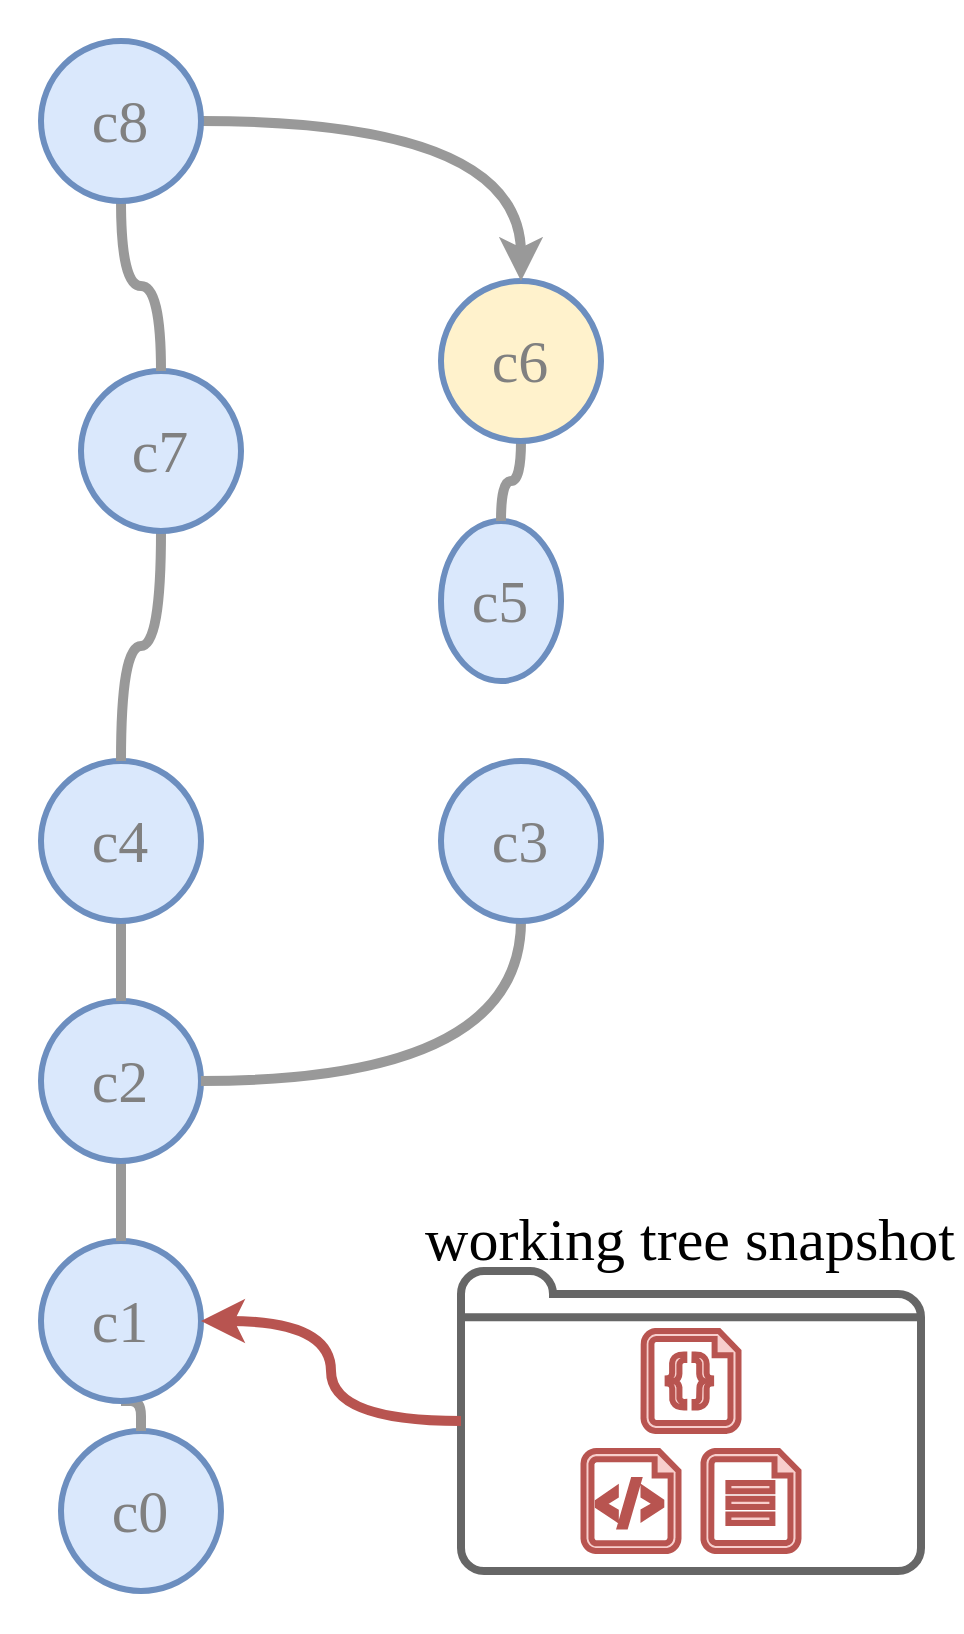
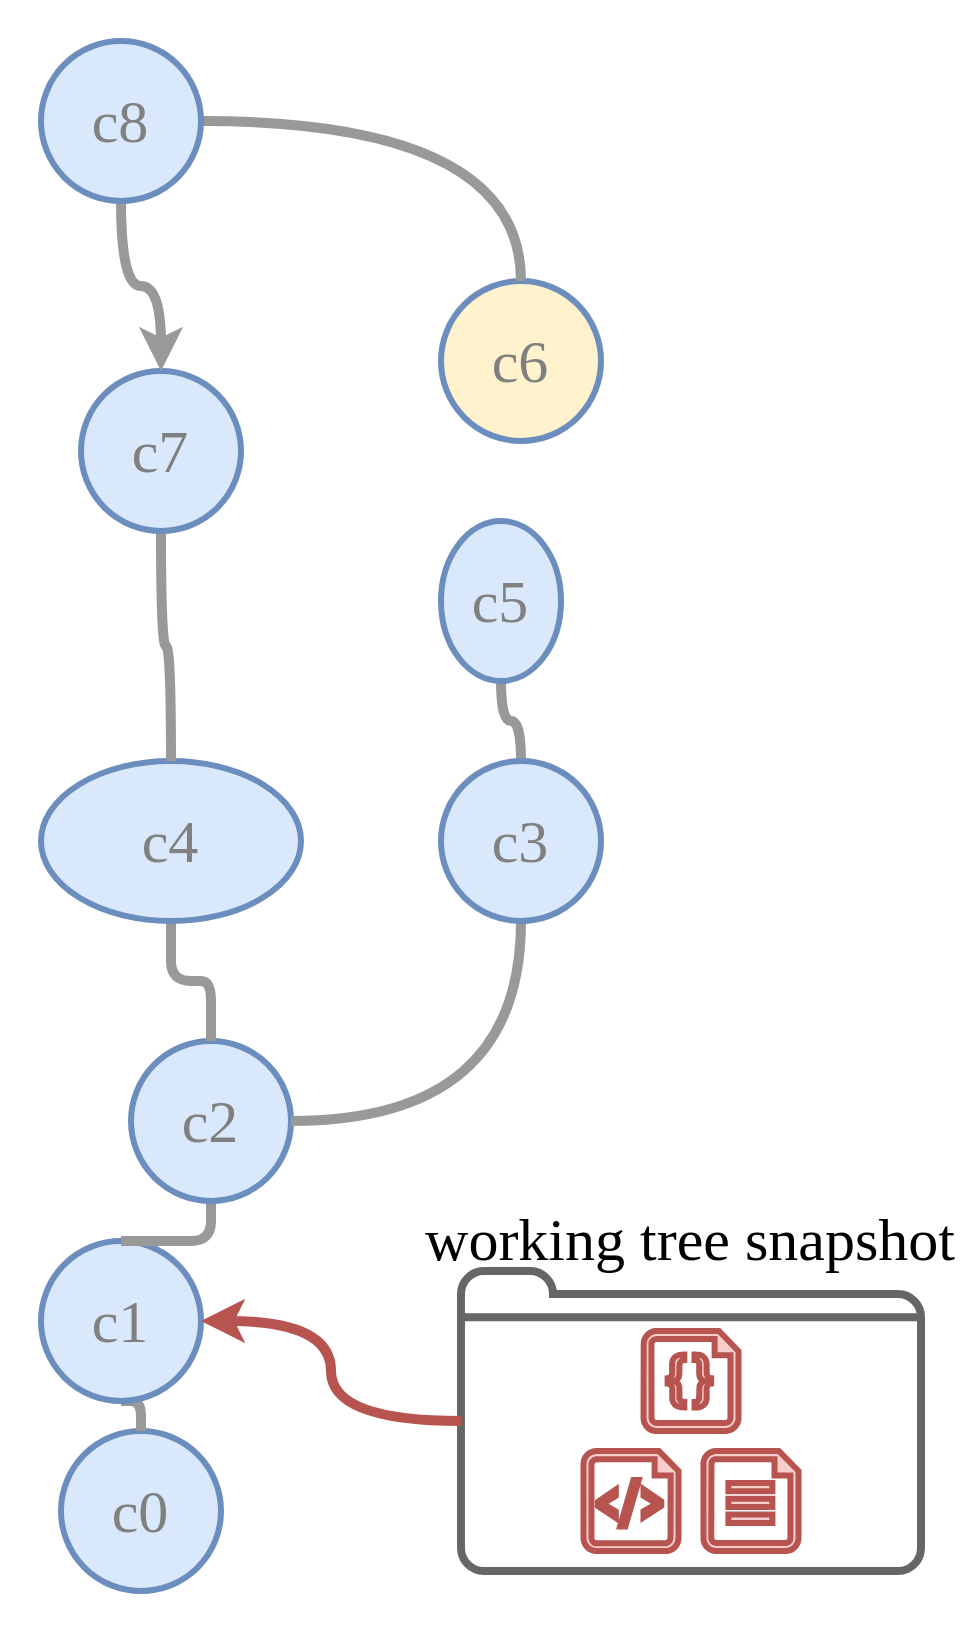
(472, 170) -> (520, 276)
(161, 366) -> (157, 303)
(513, 481) -> none
none -> (509, 721)
(121, 841) -> (171, 841)
(121, 1081) -> (211, 1121)
